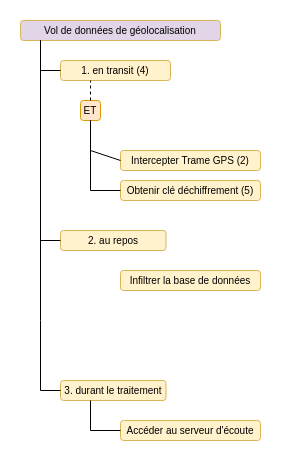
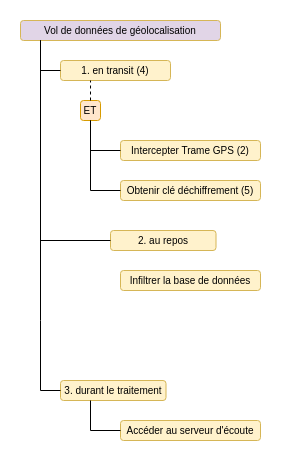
(191, 161) -> (191, 151)
(113, 241) -> (163, 241)
